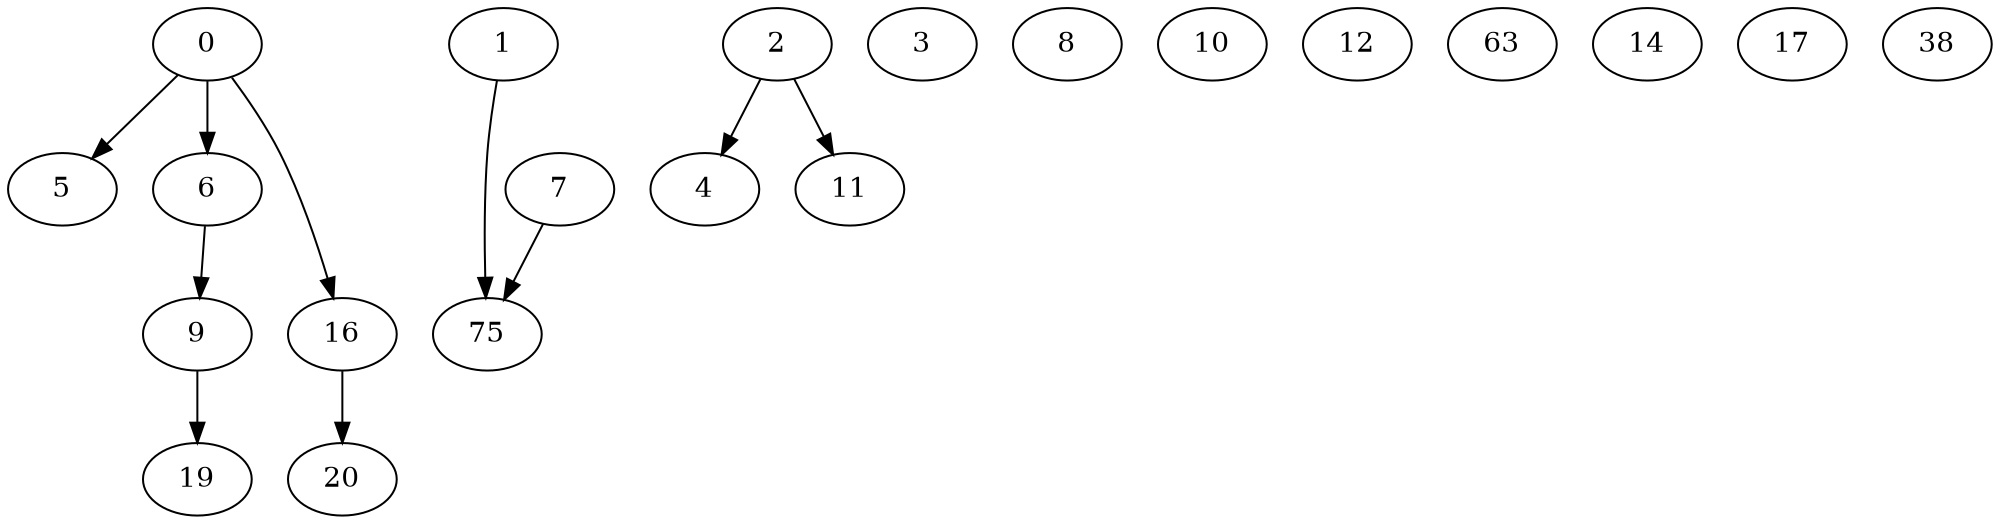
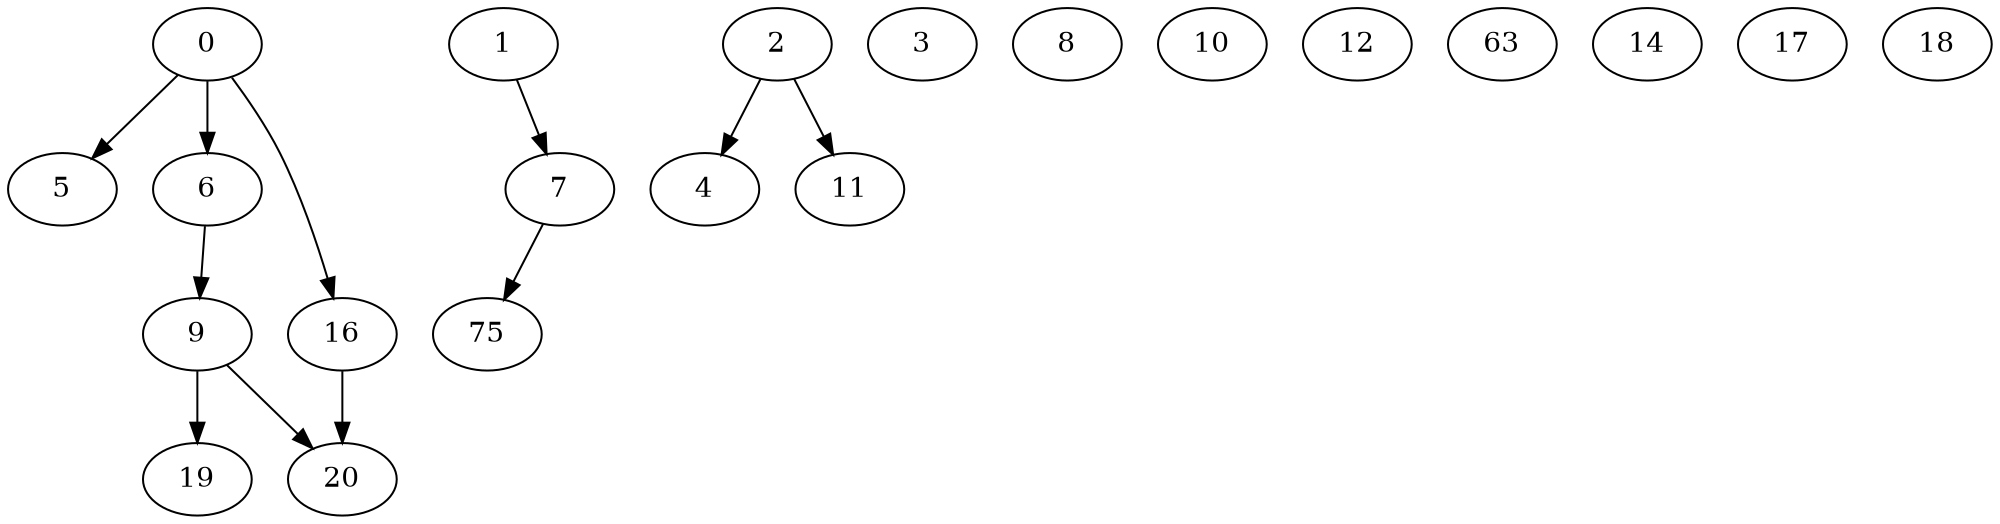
(1937, 44) -> (1937, 44)
(486, 179) -> (528, 107)
none -> (262, 400)
